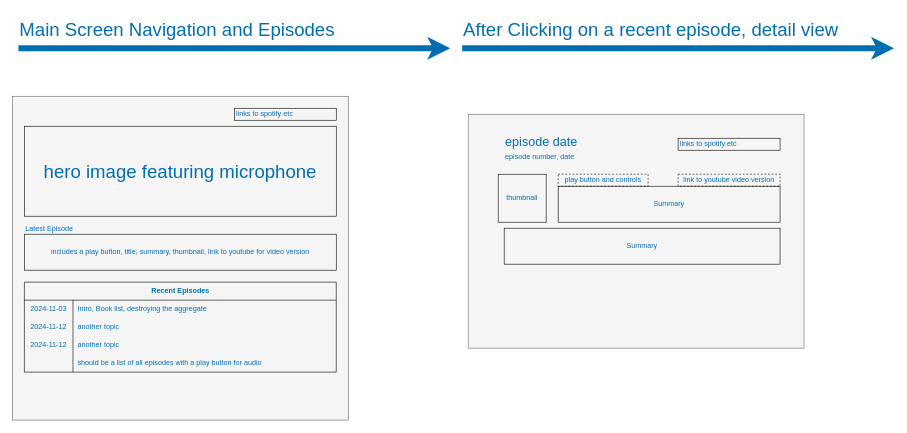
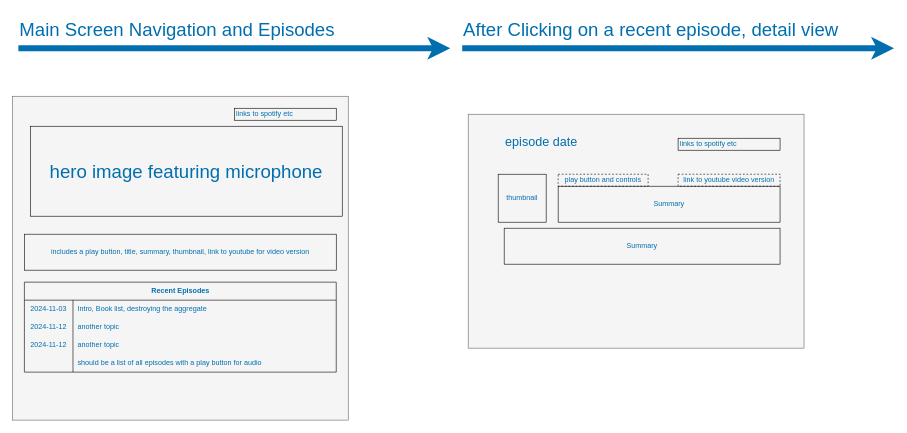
(543, 156) -> none
(180, 171) -> (186, 171)
(63, 228) -> none
